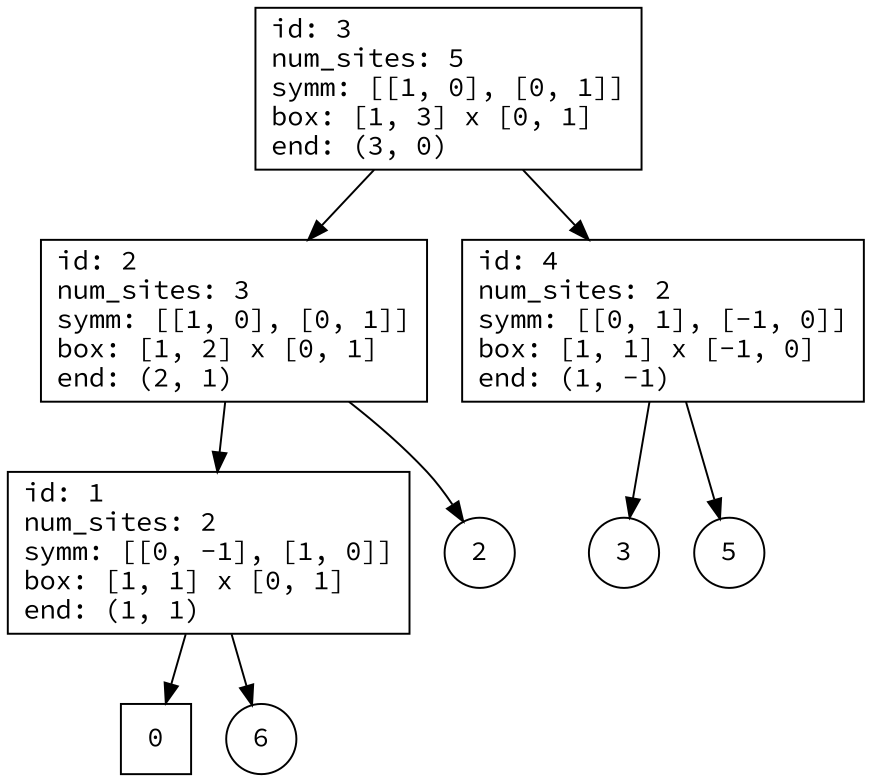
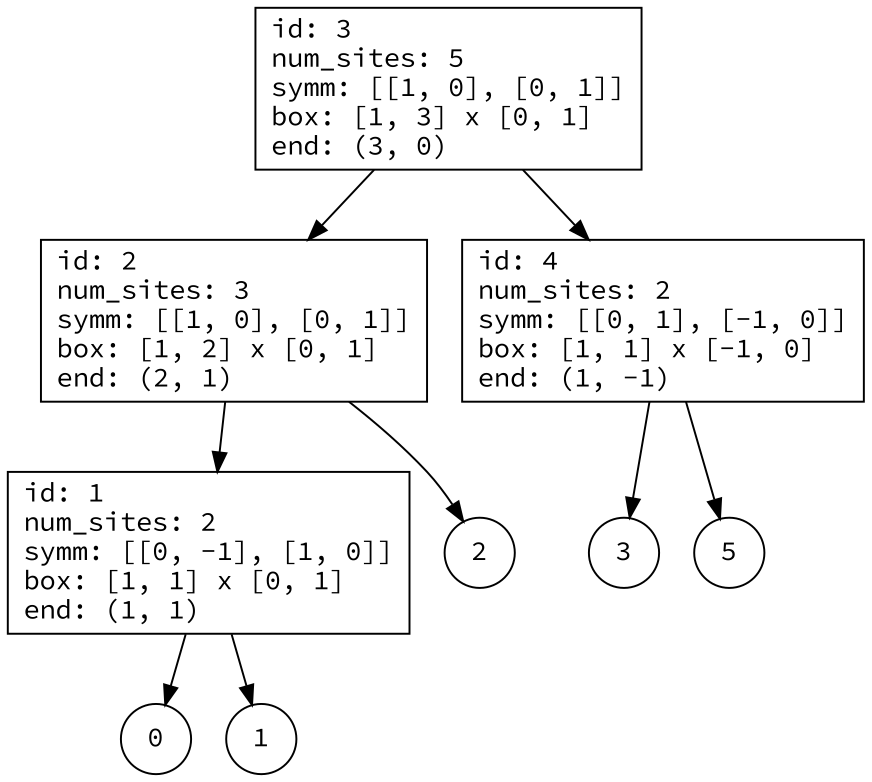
(156, 739) -> (156, 739)
(261, 739) -> (261, 739)
